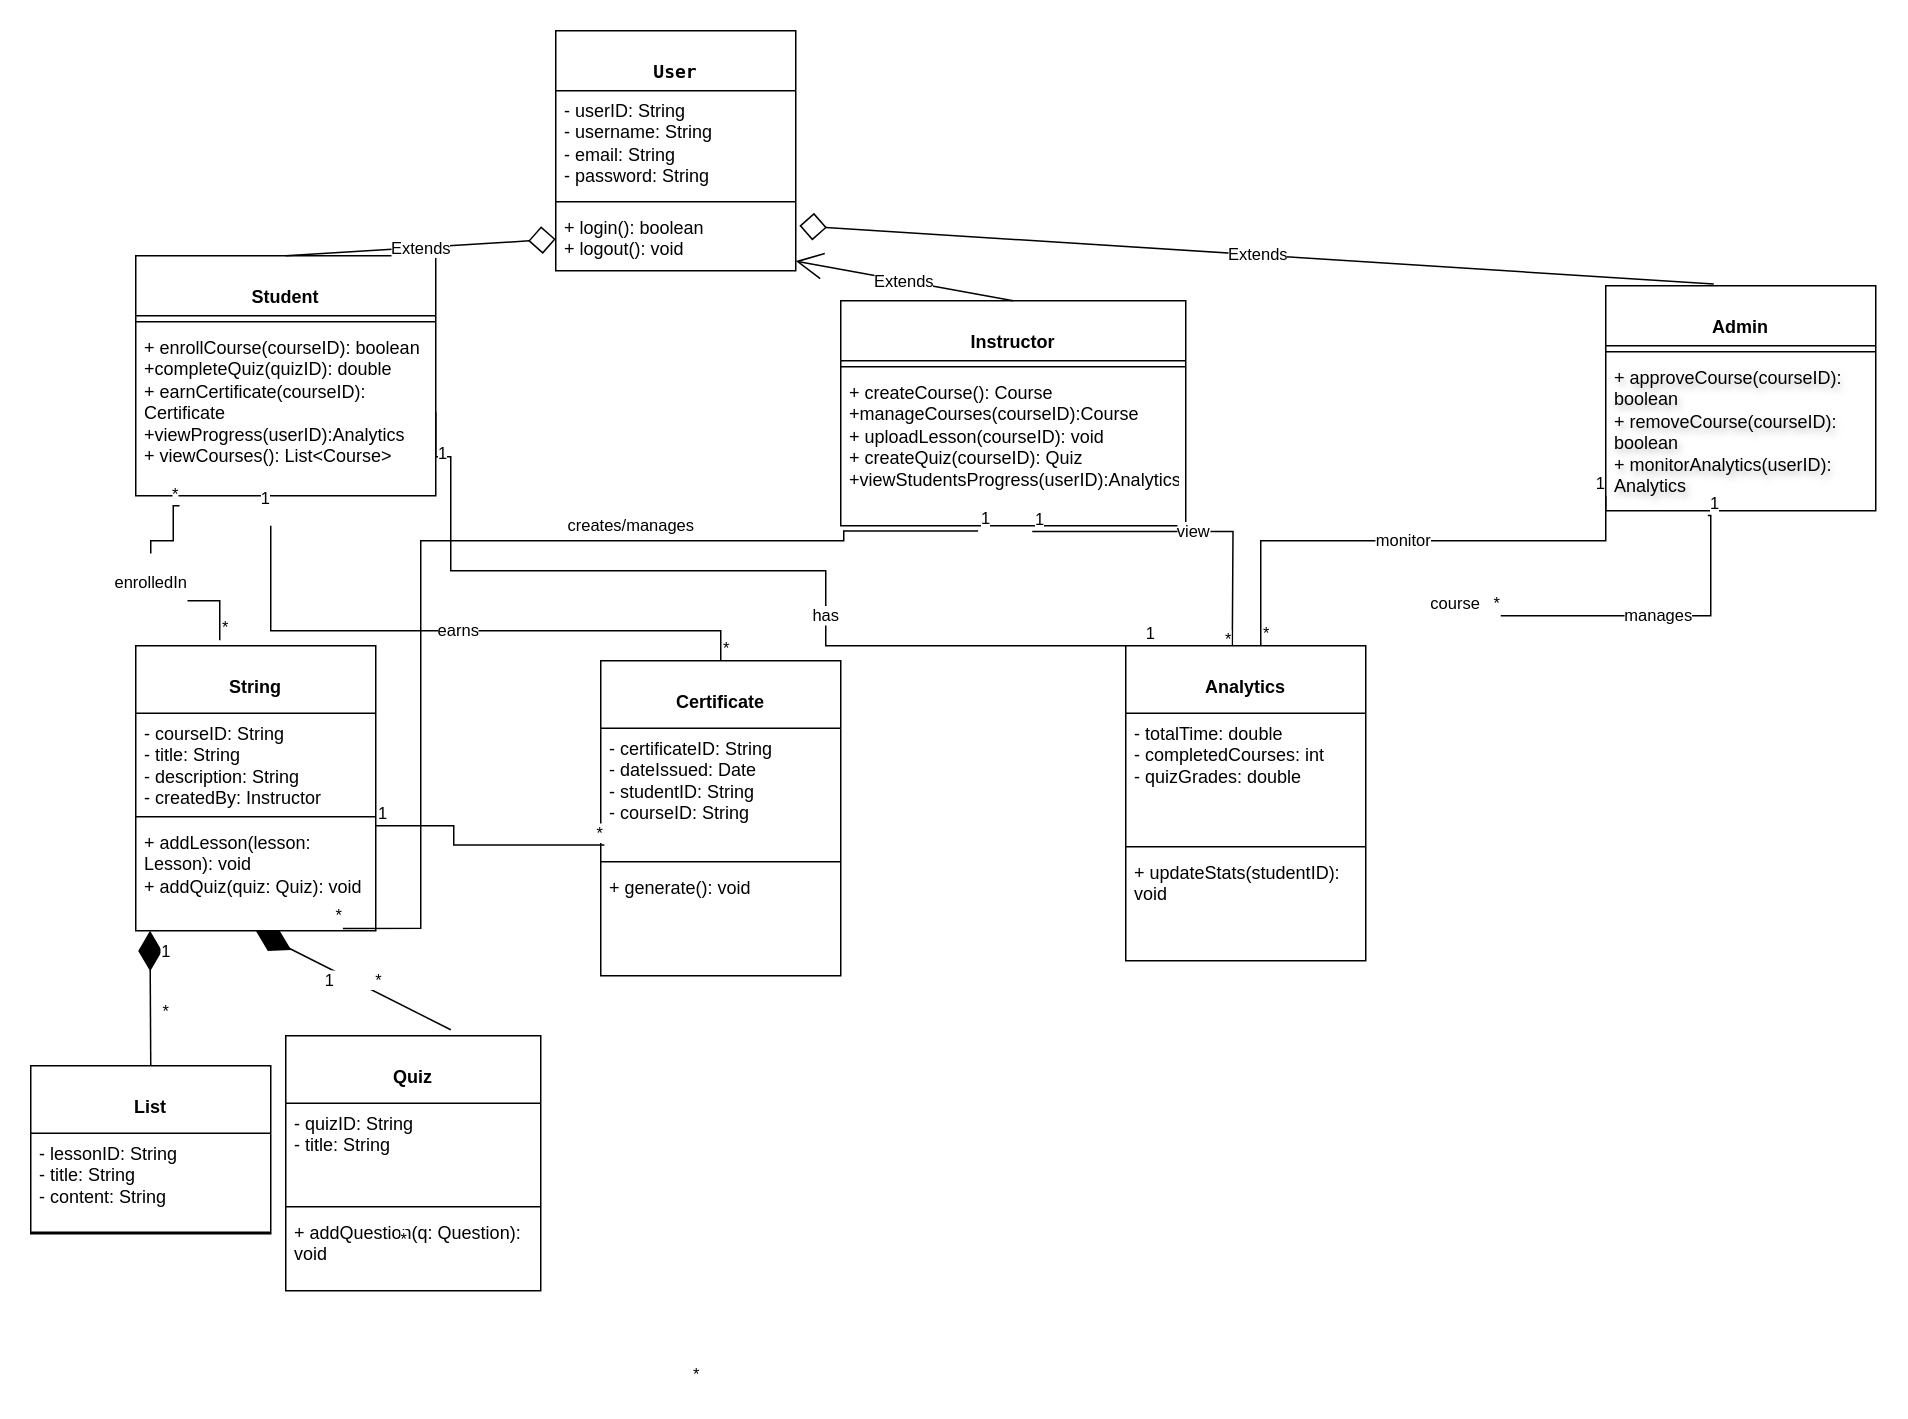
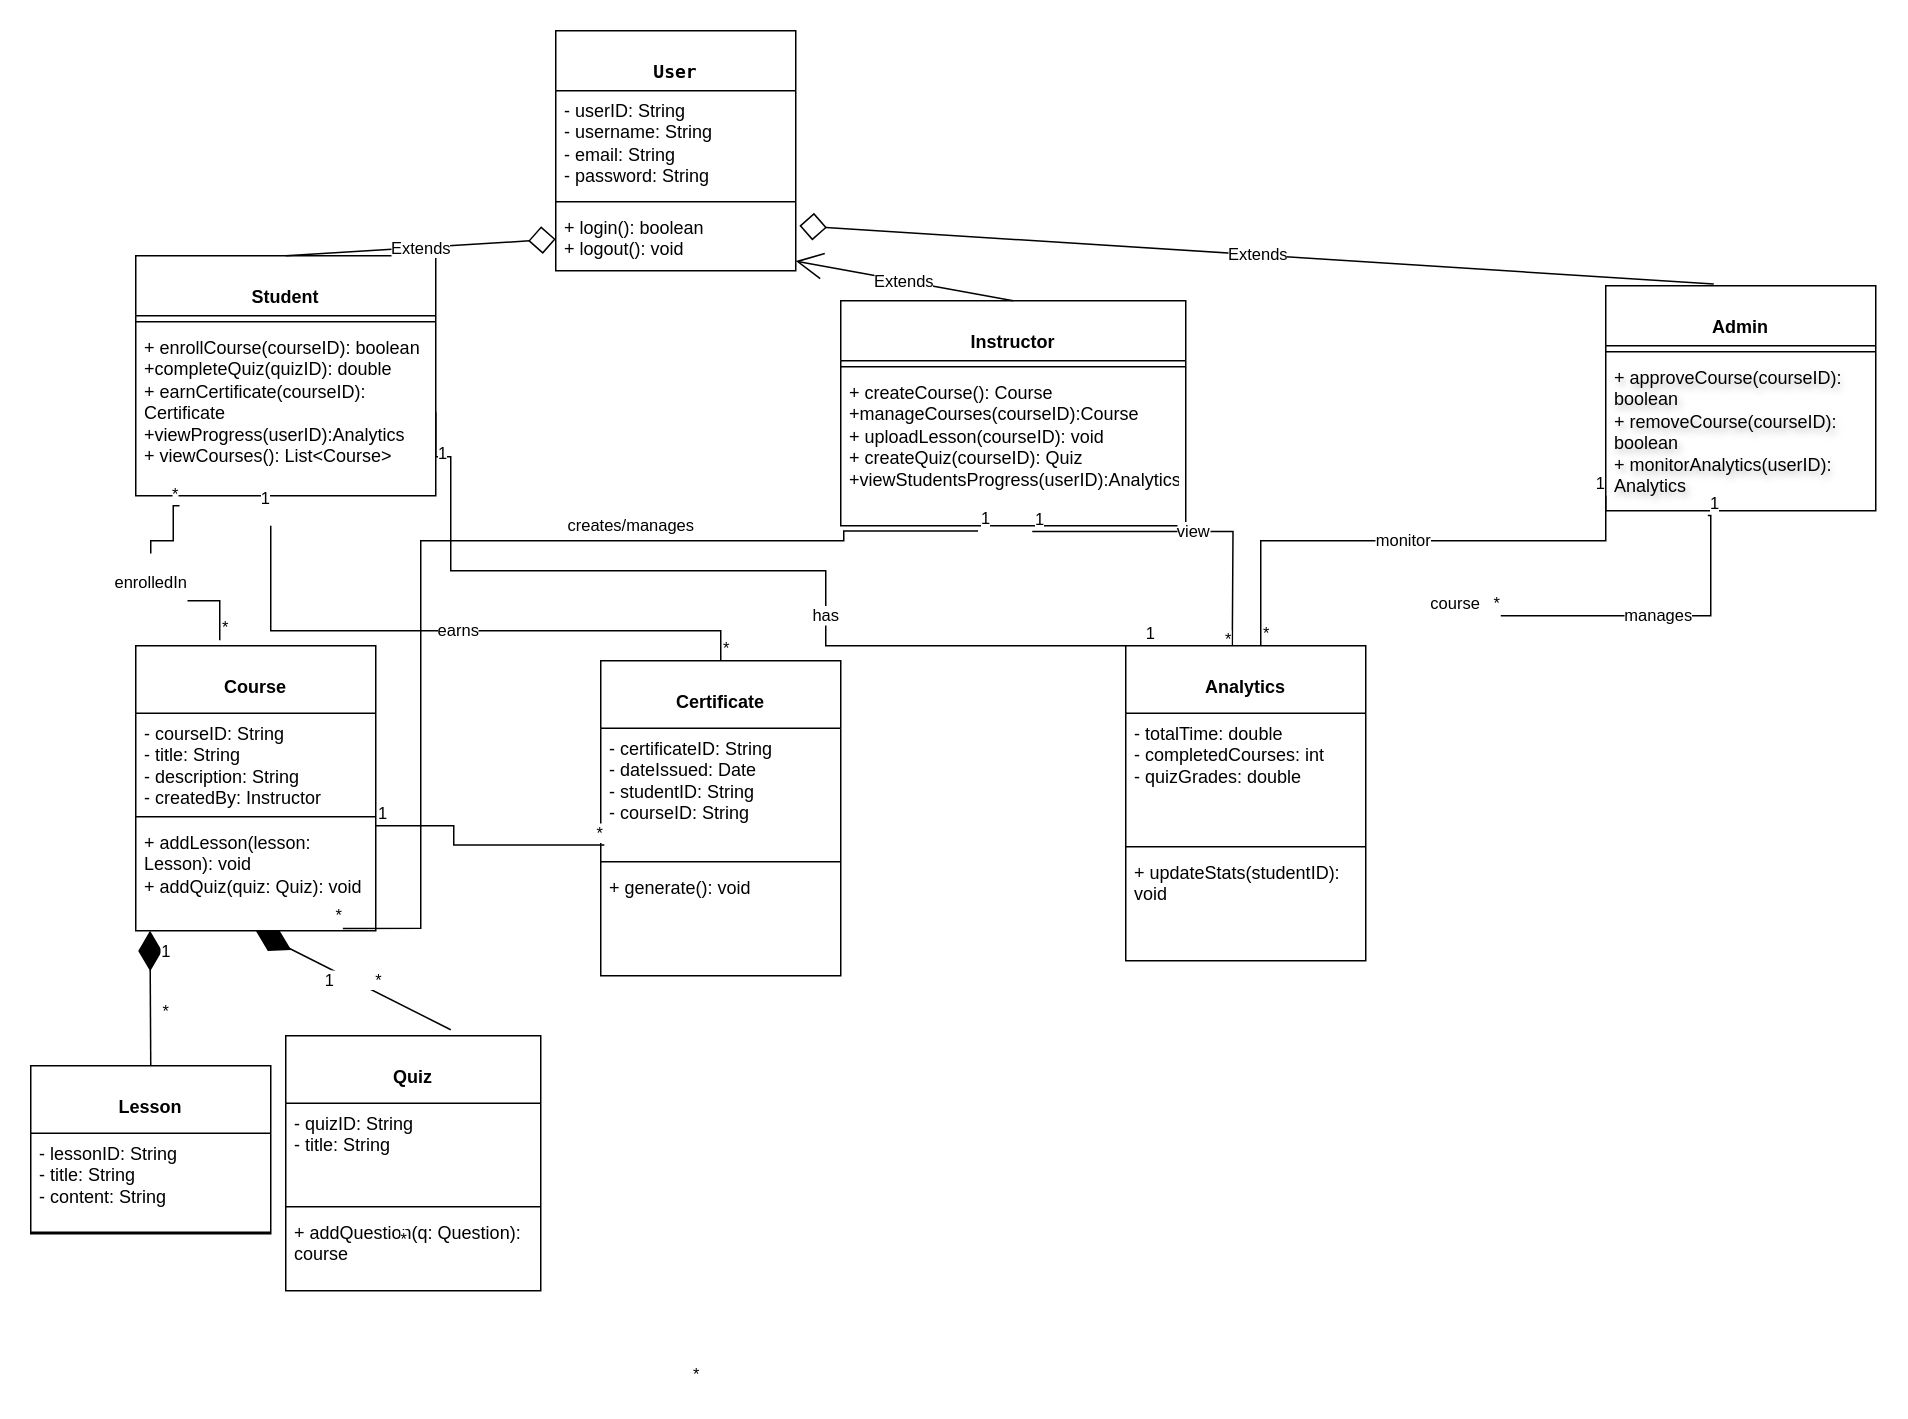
(256, 667) -> (256, 667)
(151, 1087) -> (151, 1087)
(415, 1245) -> (415, 1245)
